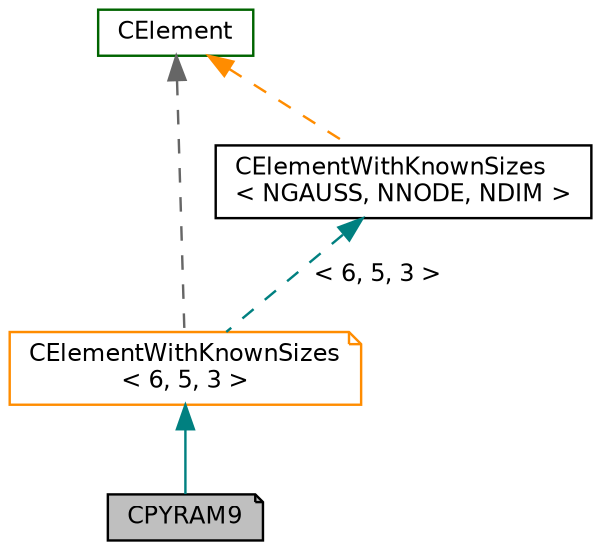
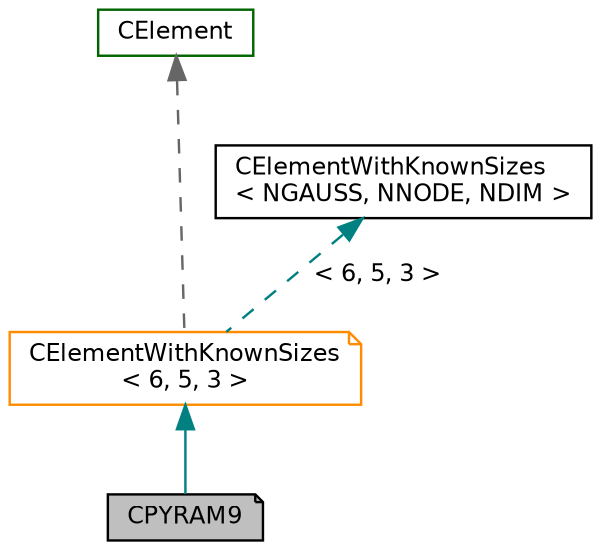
(290, 107) -> none
